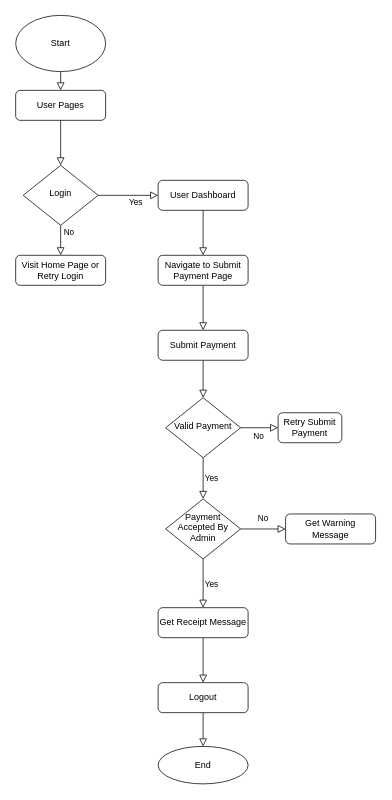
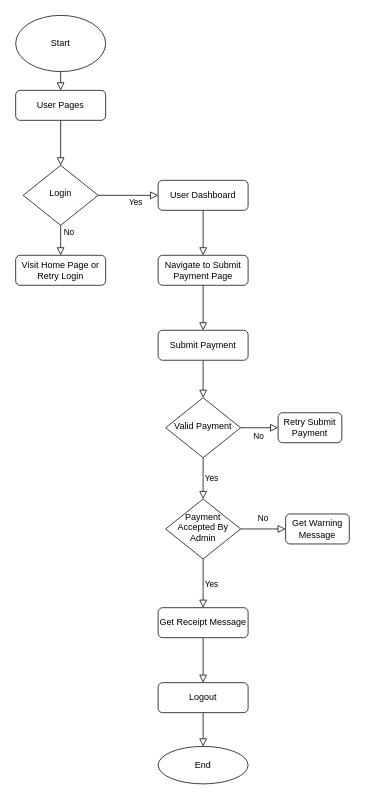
(330, 529) -> (317, 529)
